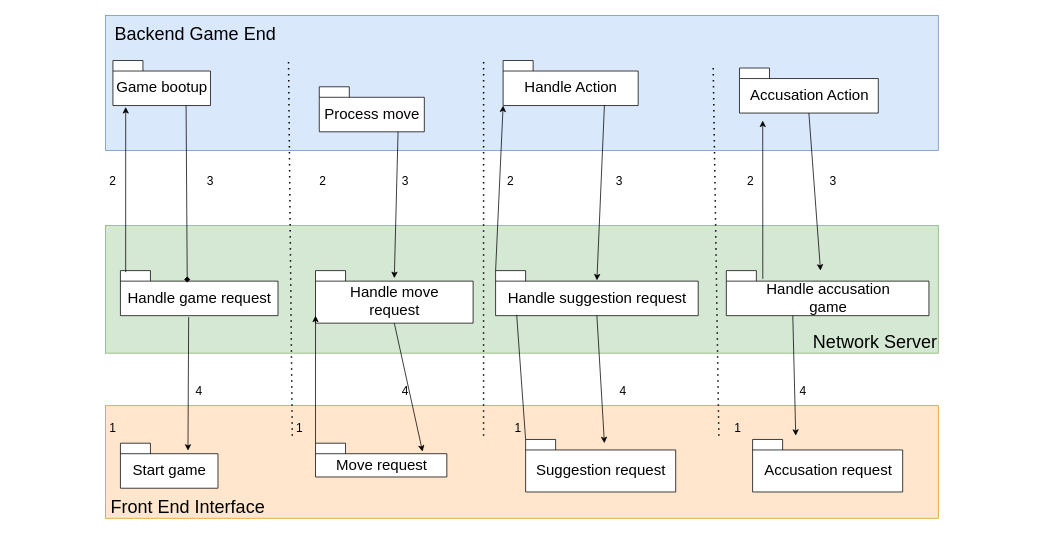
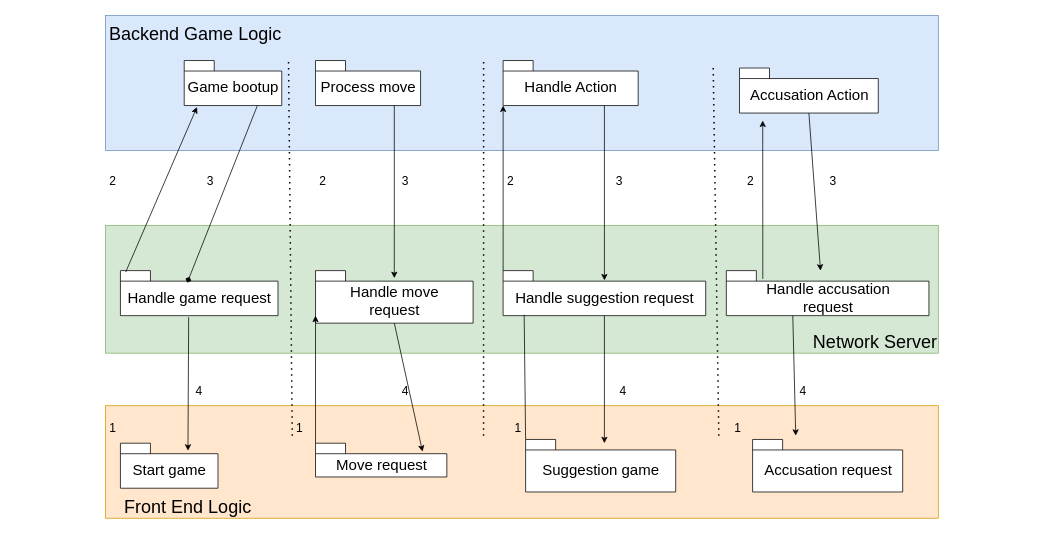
(195, 34) -> (195, 34)
(162, 83) -> (233, 83)
(372, 109) -> (368, 83)
(597, 293) -> (604, 293)
(828, 297) -> (828, 297)
(601, 469) -> (601, 469)
(188, 507) -> (188, 507)
